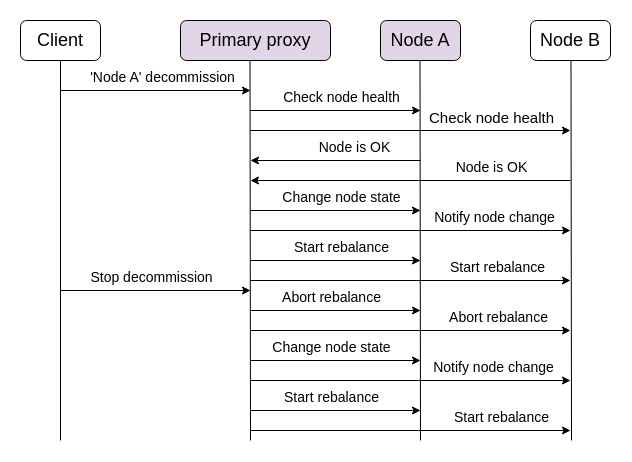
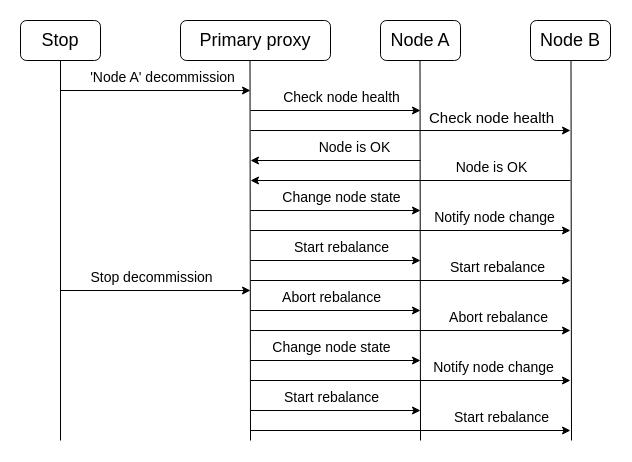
(61, 41) -> (61, 41)
(256, 41) -> (256, 41)
(421, 41) -> (421, 41)
